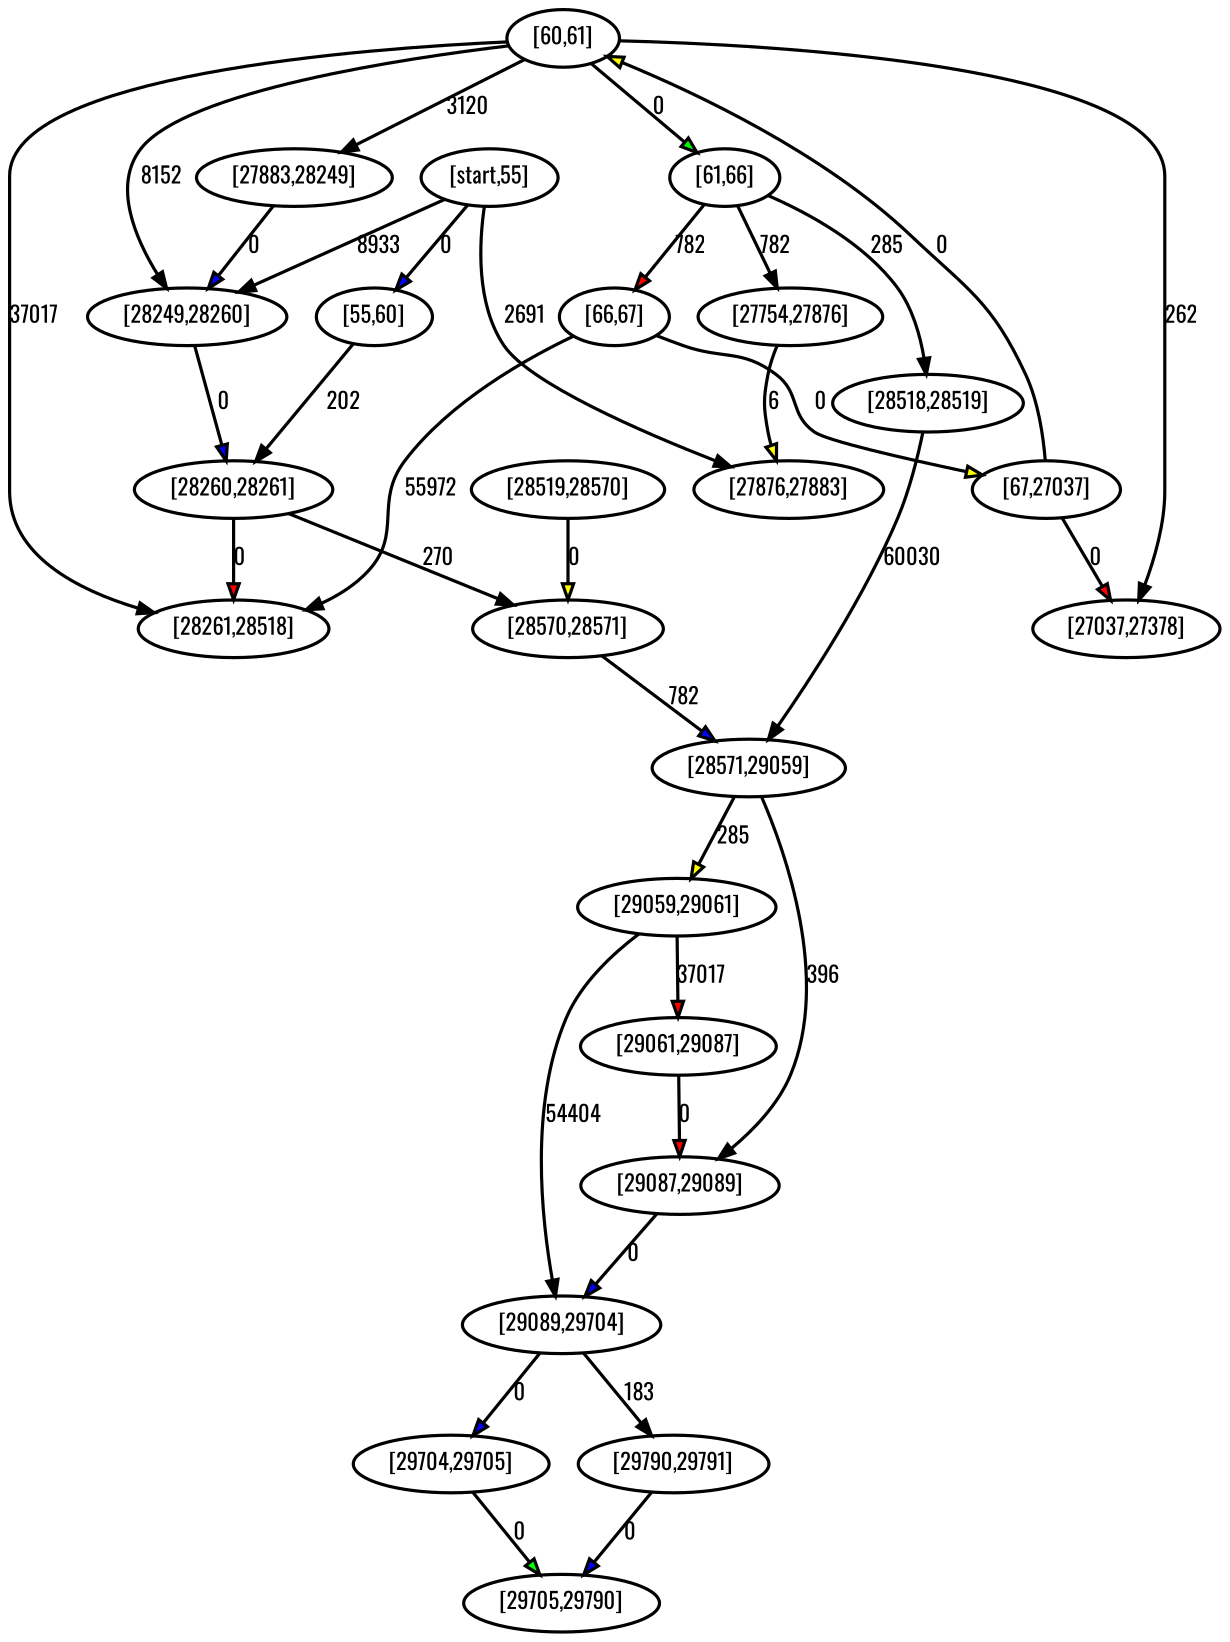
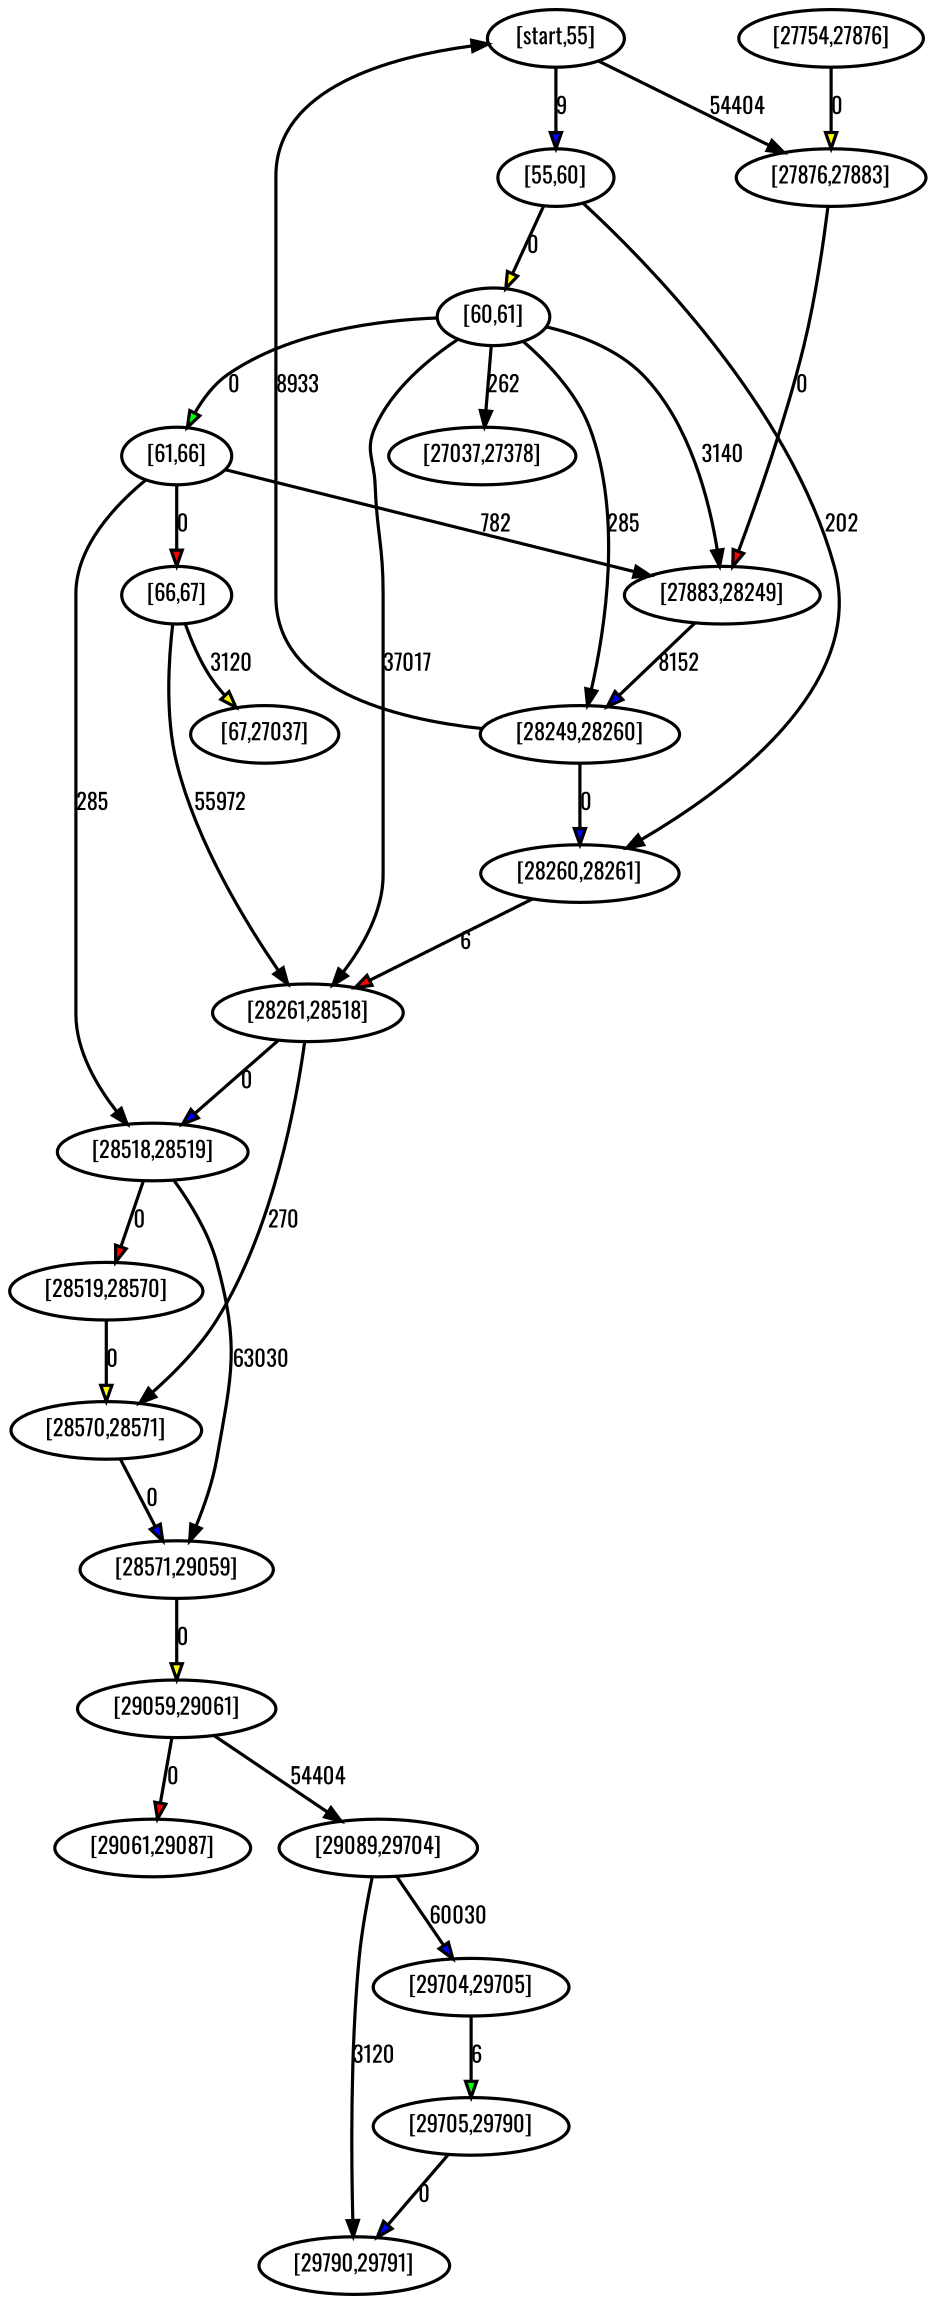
(468, 108) -> (723, 456)
(162, 178) -> (624, 526)
(885, 213) -> (528, 240)
(754, 239) -> (430, 521)
(349, 242) -> (276, 392)
(254, 247) -> (679, 665)
(446, 247) -> (562, 108)
(690, 247) -> (183, 526)
(525, 317) -> (738, 108)
none -> (794, 382)
(774, 403) -> (838, 108)
(821, 403) -> (232, 665)
(1082, 552) -> none
(393, 556) -> (259, 1231)
(240, 559) -> (466, 943)
(913, 559) -> (262, 1361)
(684, 698) -> (153, 1500)
(734, 838) -> (183, 1639)
(702, 977) -> (174, 1778)
none -> (236, 1077)
(680, 1186) -> none
none -> (132, 1214)
(520, 1394) -> (459, 1918)
(639, 1394) -> (374, 2057)
(623, 1527) -> (418, 2190)
(520, 1534) -> (477, 2057)
